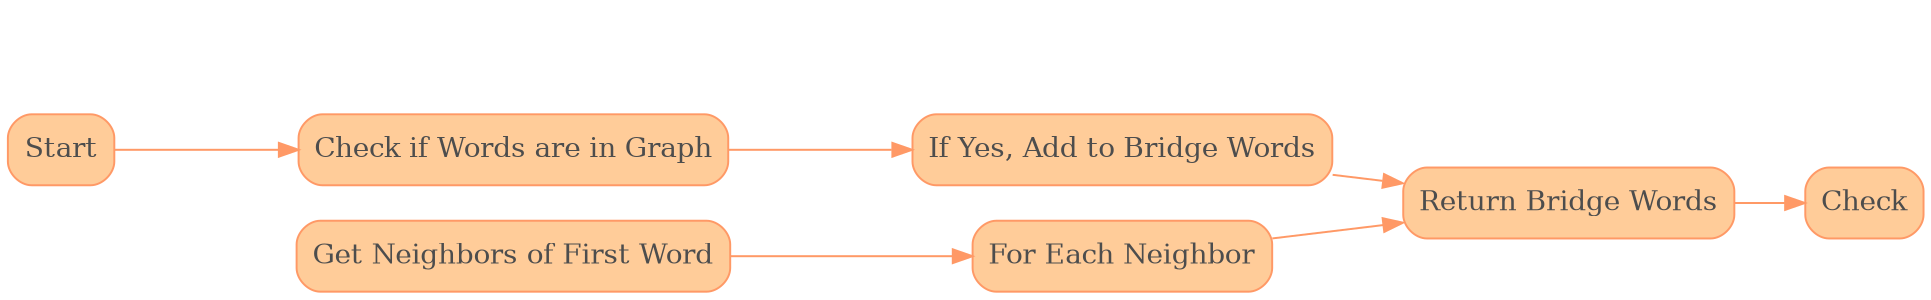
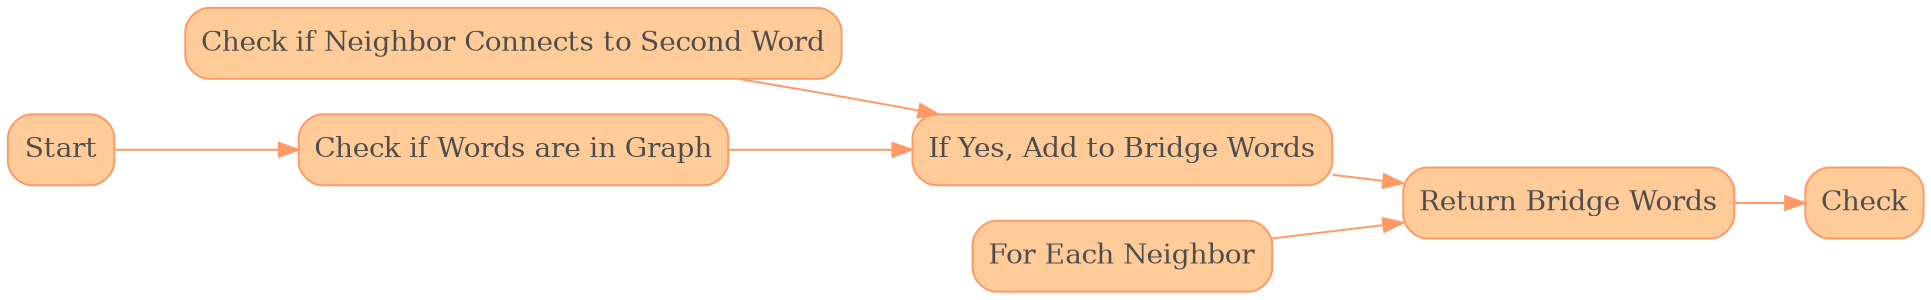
none -> (513, 43)
(513, 256) -> none
